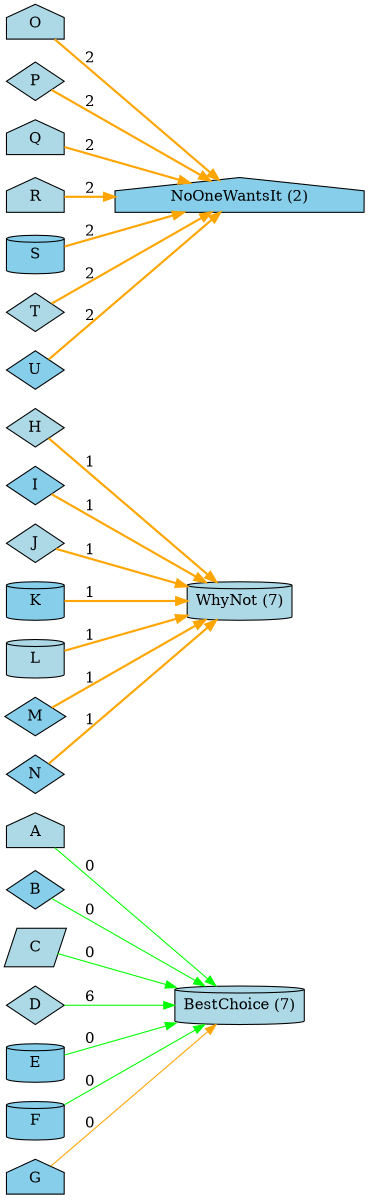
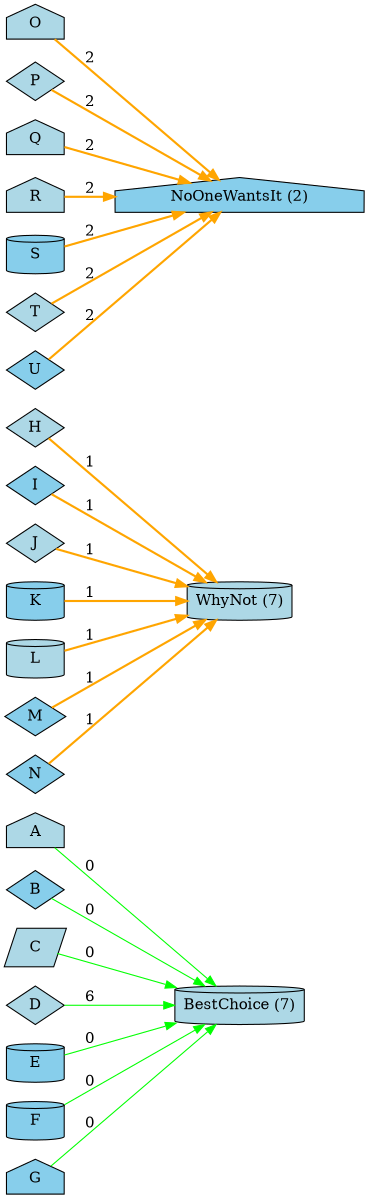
(129, 1099) -> (129, 1099)
